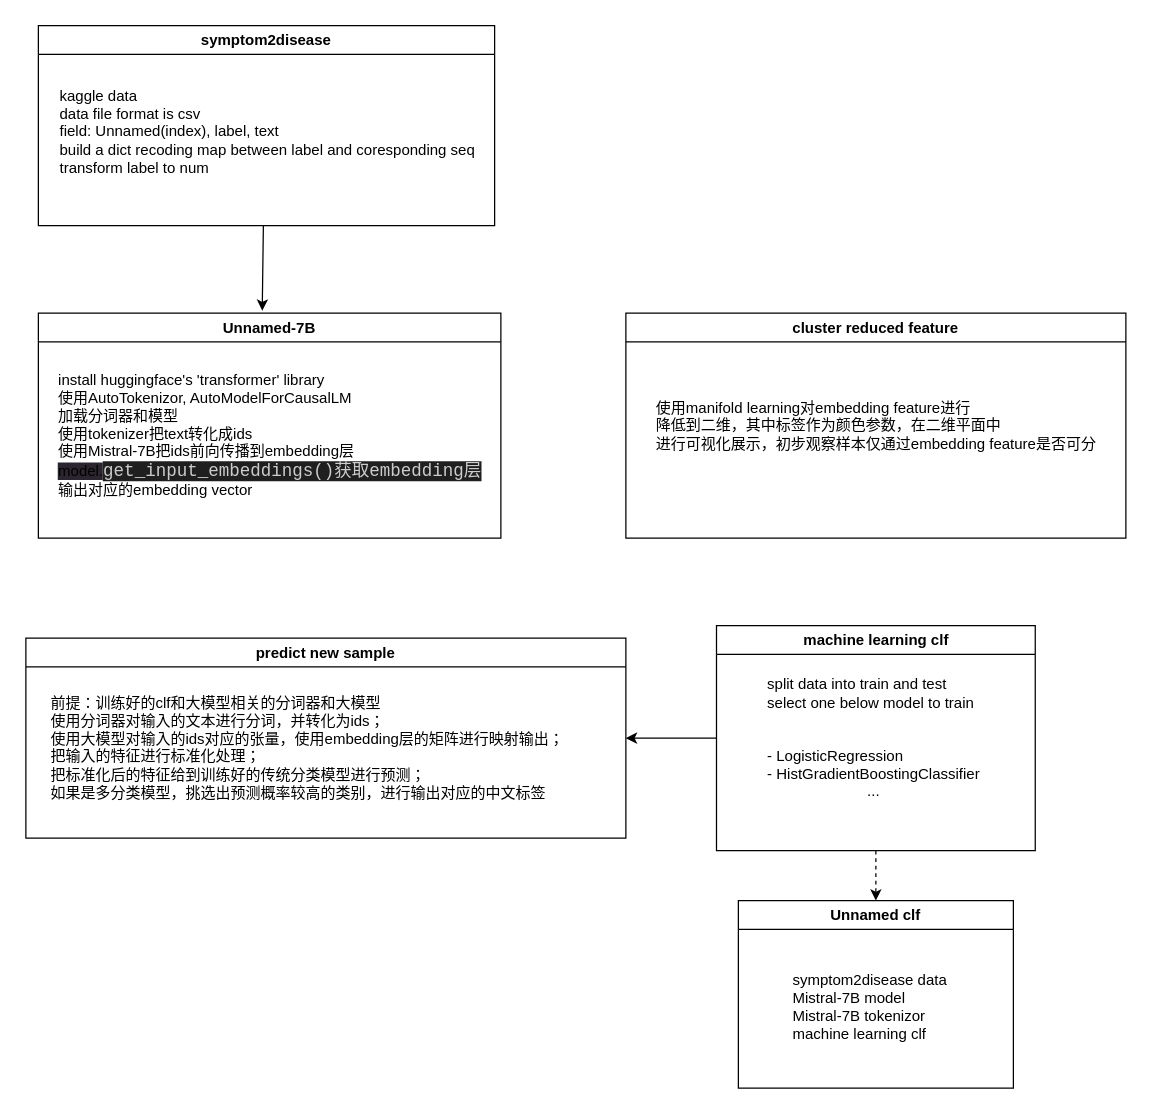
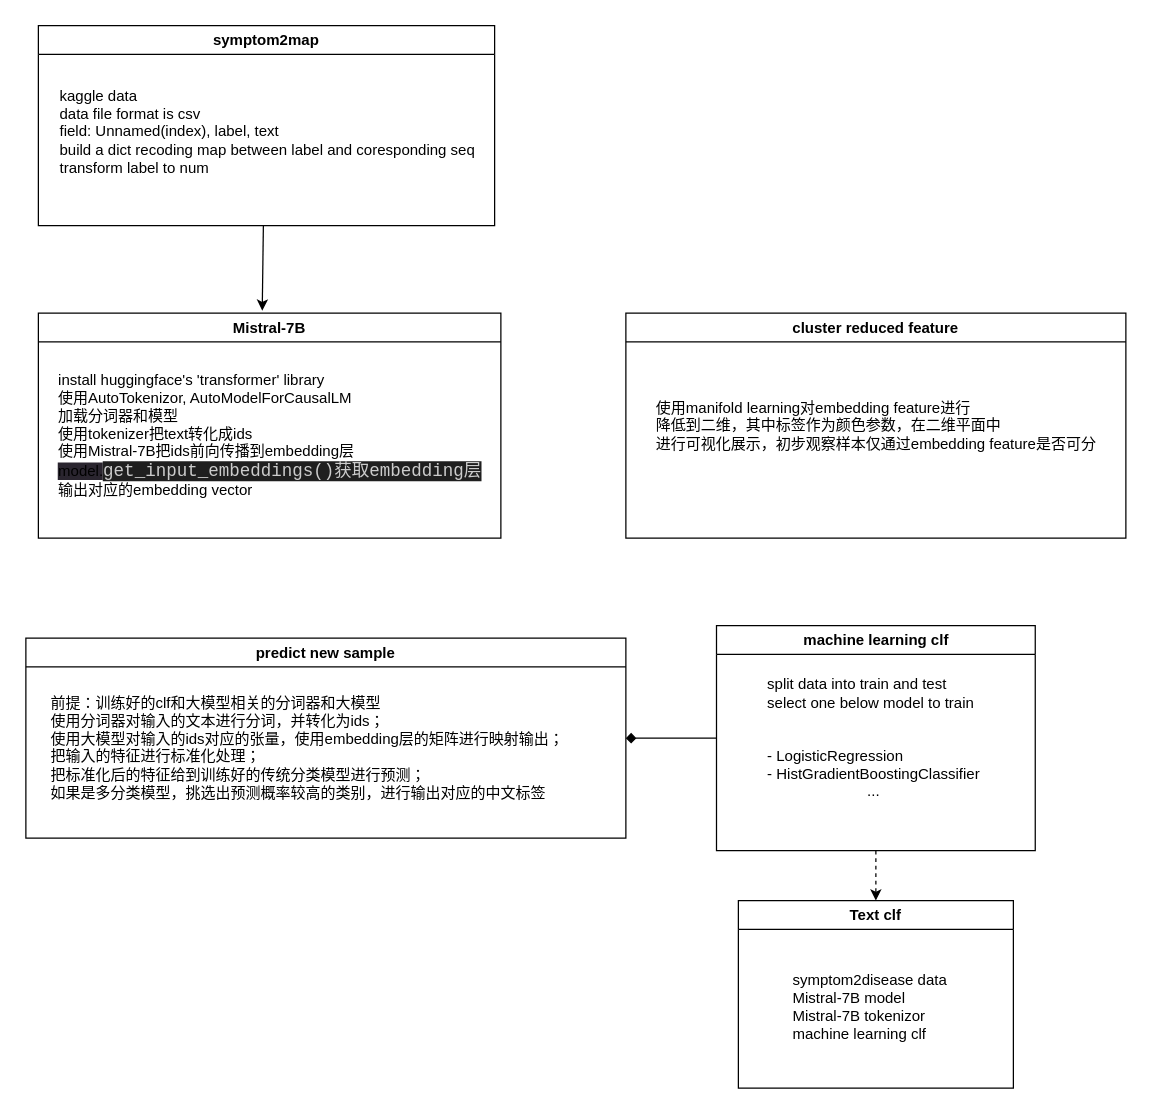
(266, 41) -> (266, 41)
(269, 328) -> (269, 328)
(636, 738) -> (636, 738)
(876, 916) -> (876, 916)
